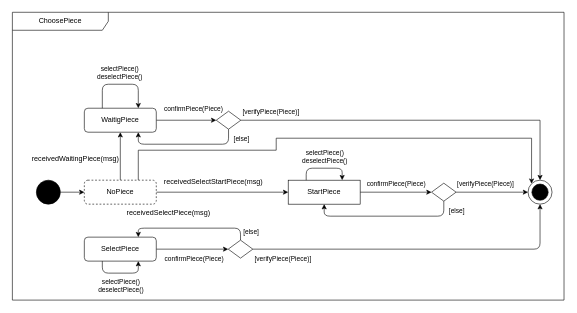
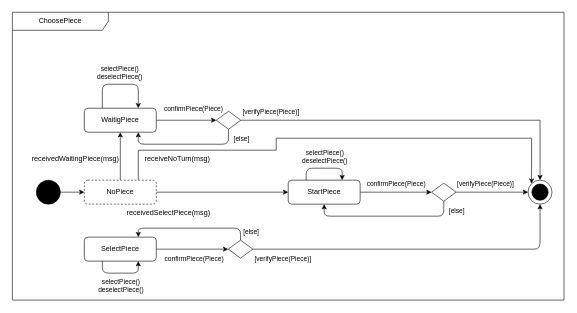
none -> (177, 159)
(213, 182) -> none
(324, 192) -> (324, 192)
